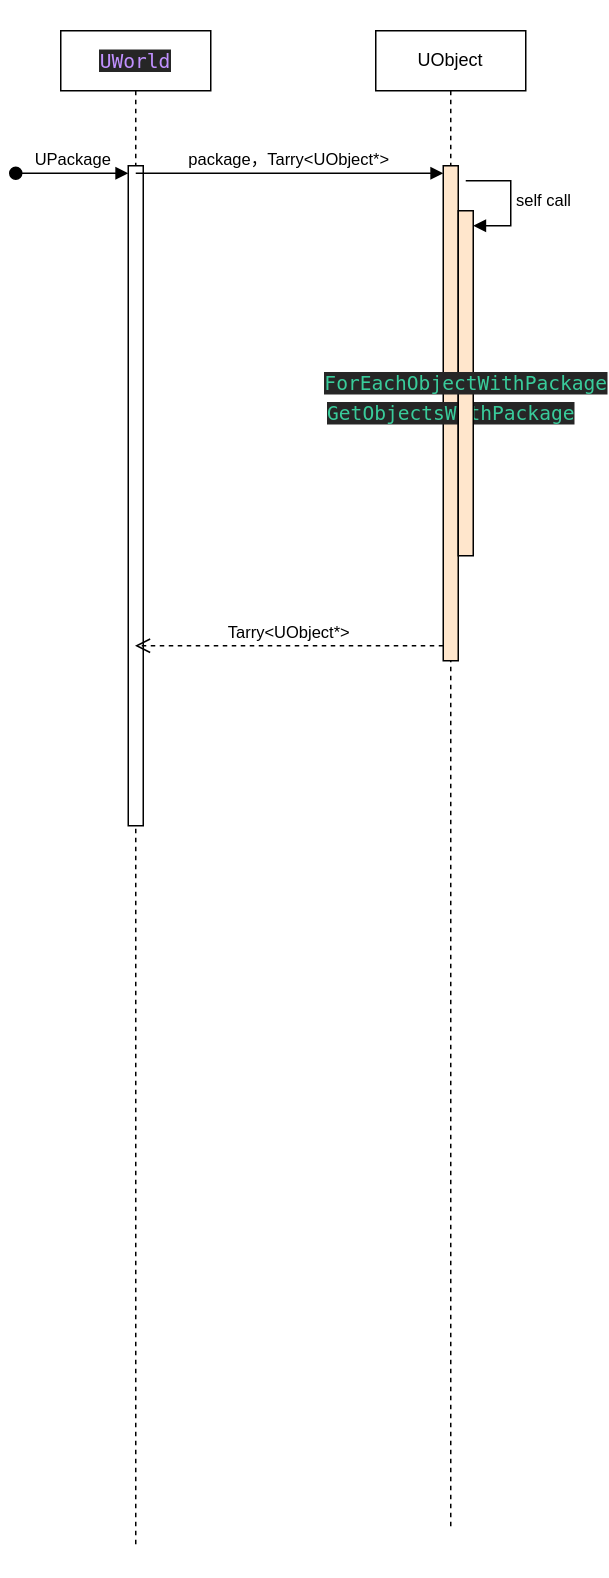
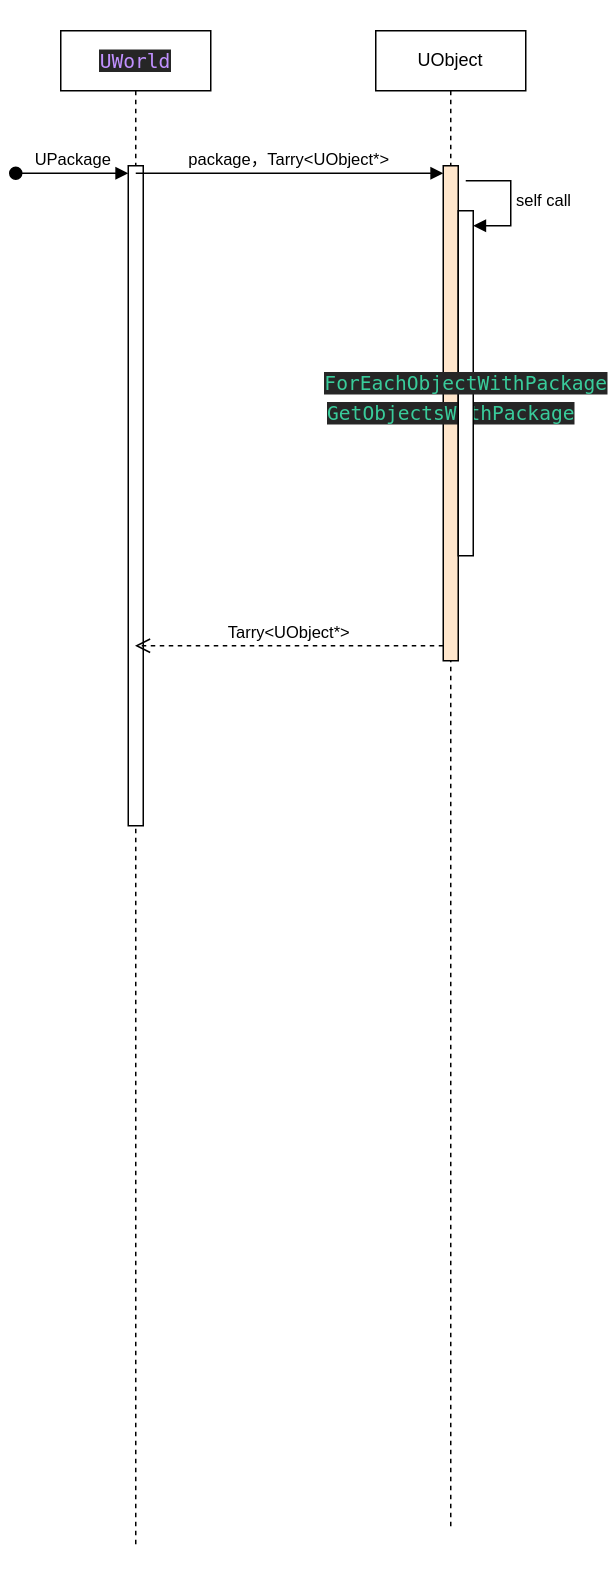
(466, 383) -> (466, 383)
